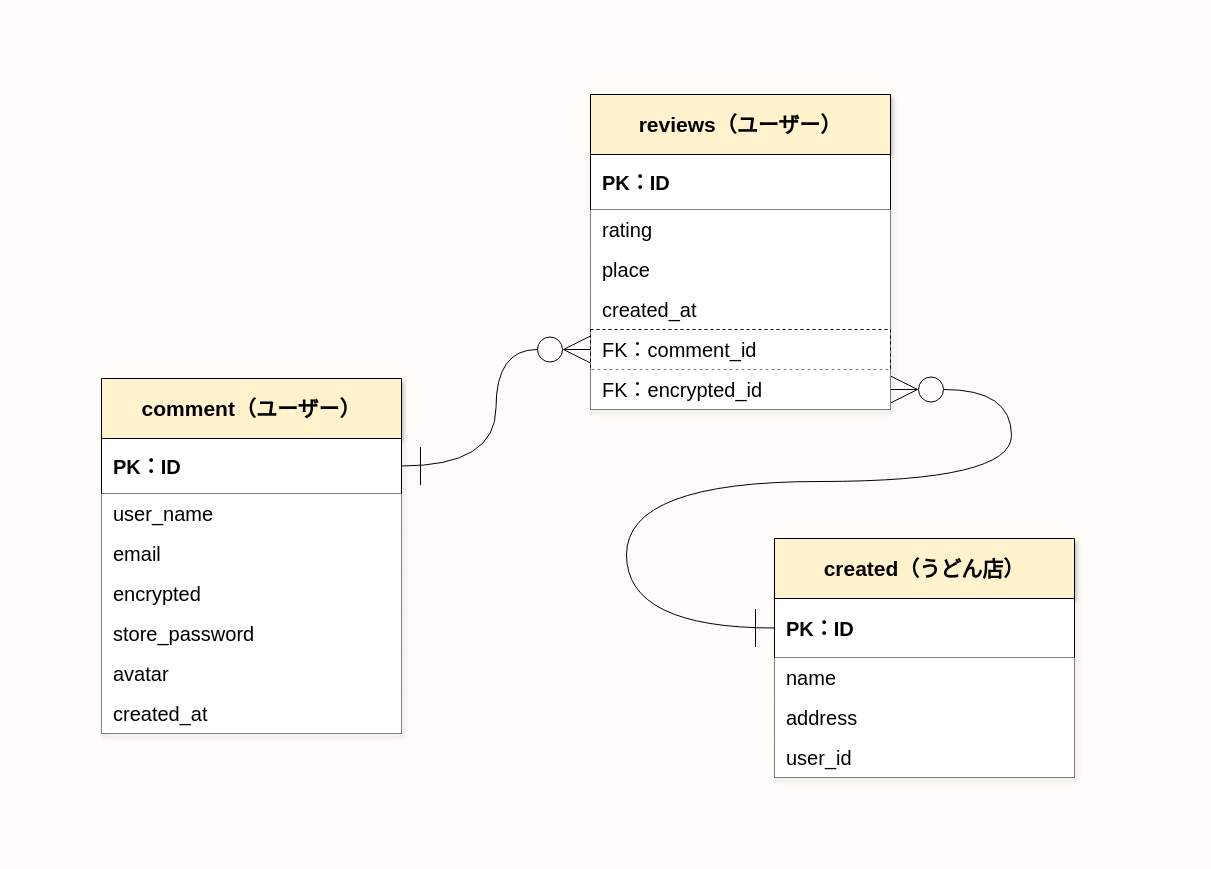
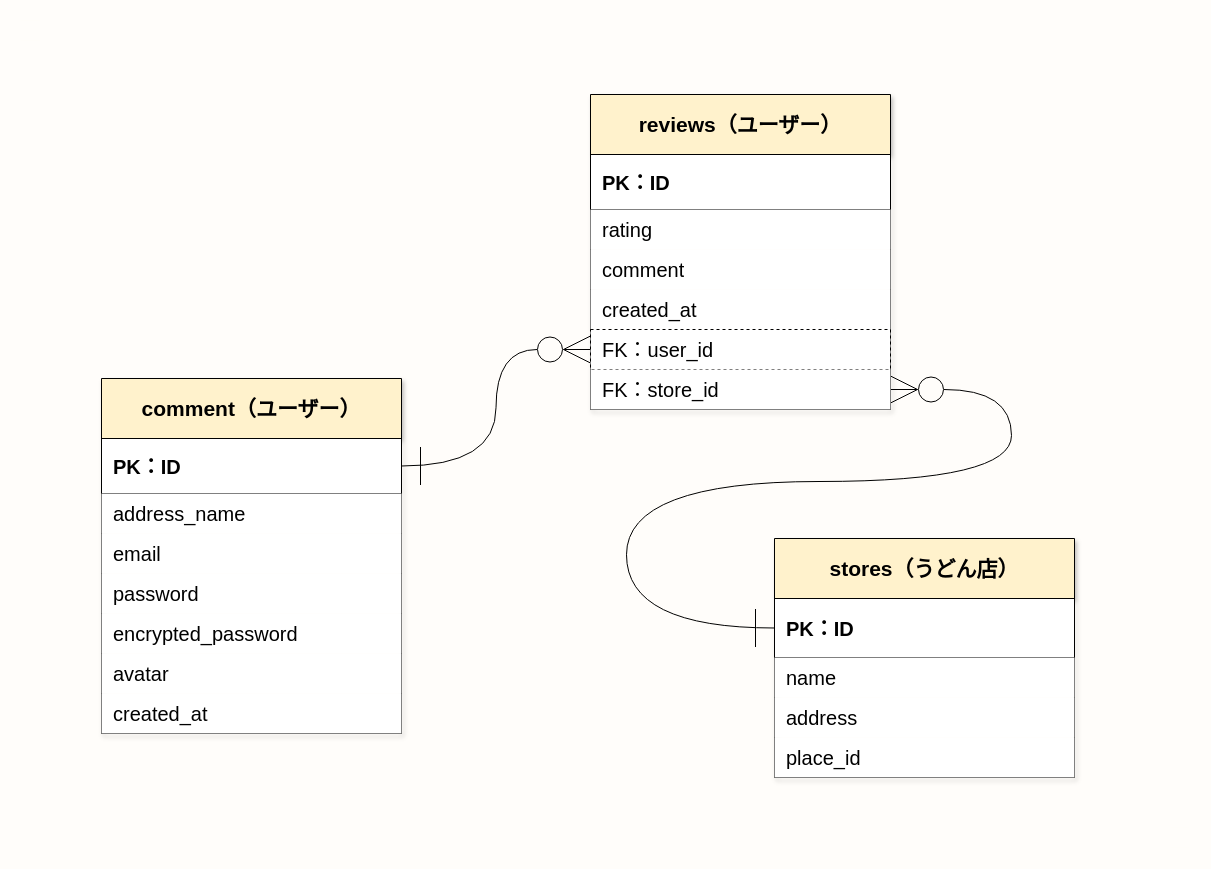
(628, 270) -> (642, 270)
(677, 350) -> (660, 350)
(688, 390) -> (666, 390)
(164, 514) -> (181, 514)
(925, 569) -> (925, 569)
(164, 594) -> (158, 594)
(192, 634) -> (214, 634)
(823, 758) -> (826, 758)
